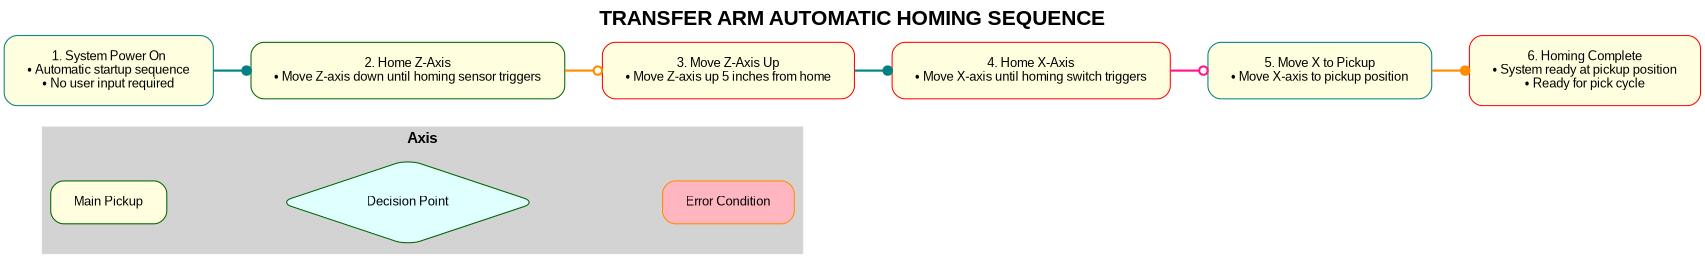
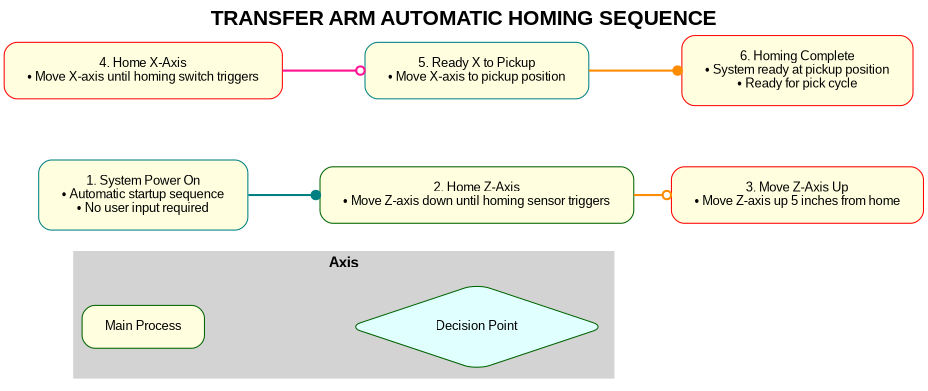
(869, 71) -> none
(1320, 71) -> (477, 71)
(109, 202) -> (143, 327)
(728, 202) -> none
